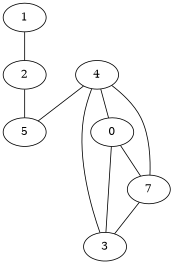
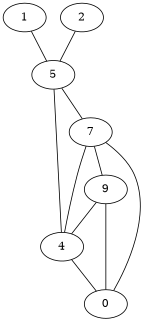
(25, 46) -> (39, 46)
none -> (72, 103)
(105, 247) -> (106, 189)
